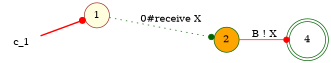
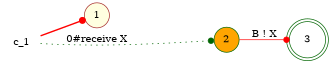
(159, 27) -> (124, 45)
(307, 40) -> (307, 40)
